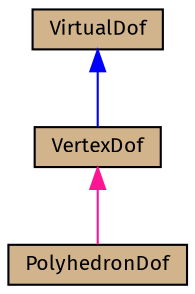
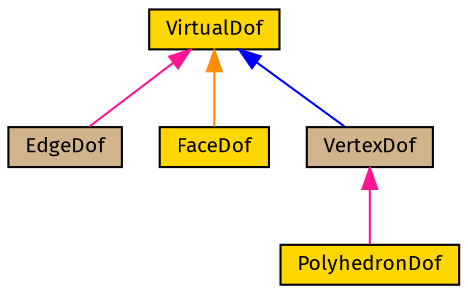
(98, 29) -> (214, 29)
none -> (65, 147)
none -> (214, 147)
(98, 265) -> (370, 265)
